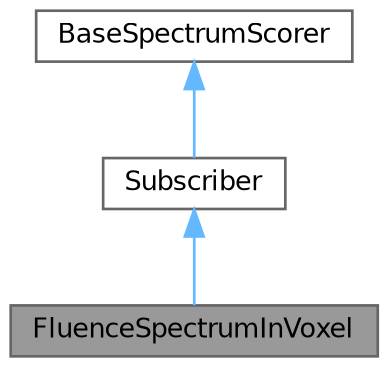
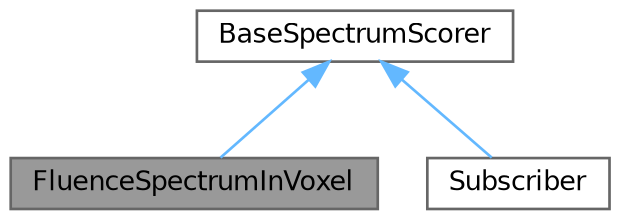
(194, 271) -> (265, 119)
